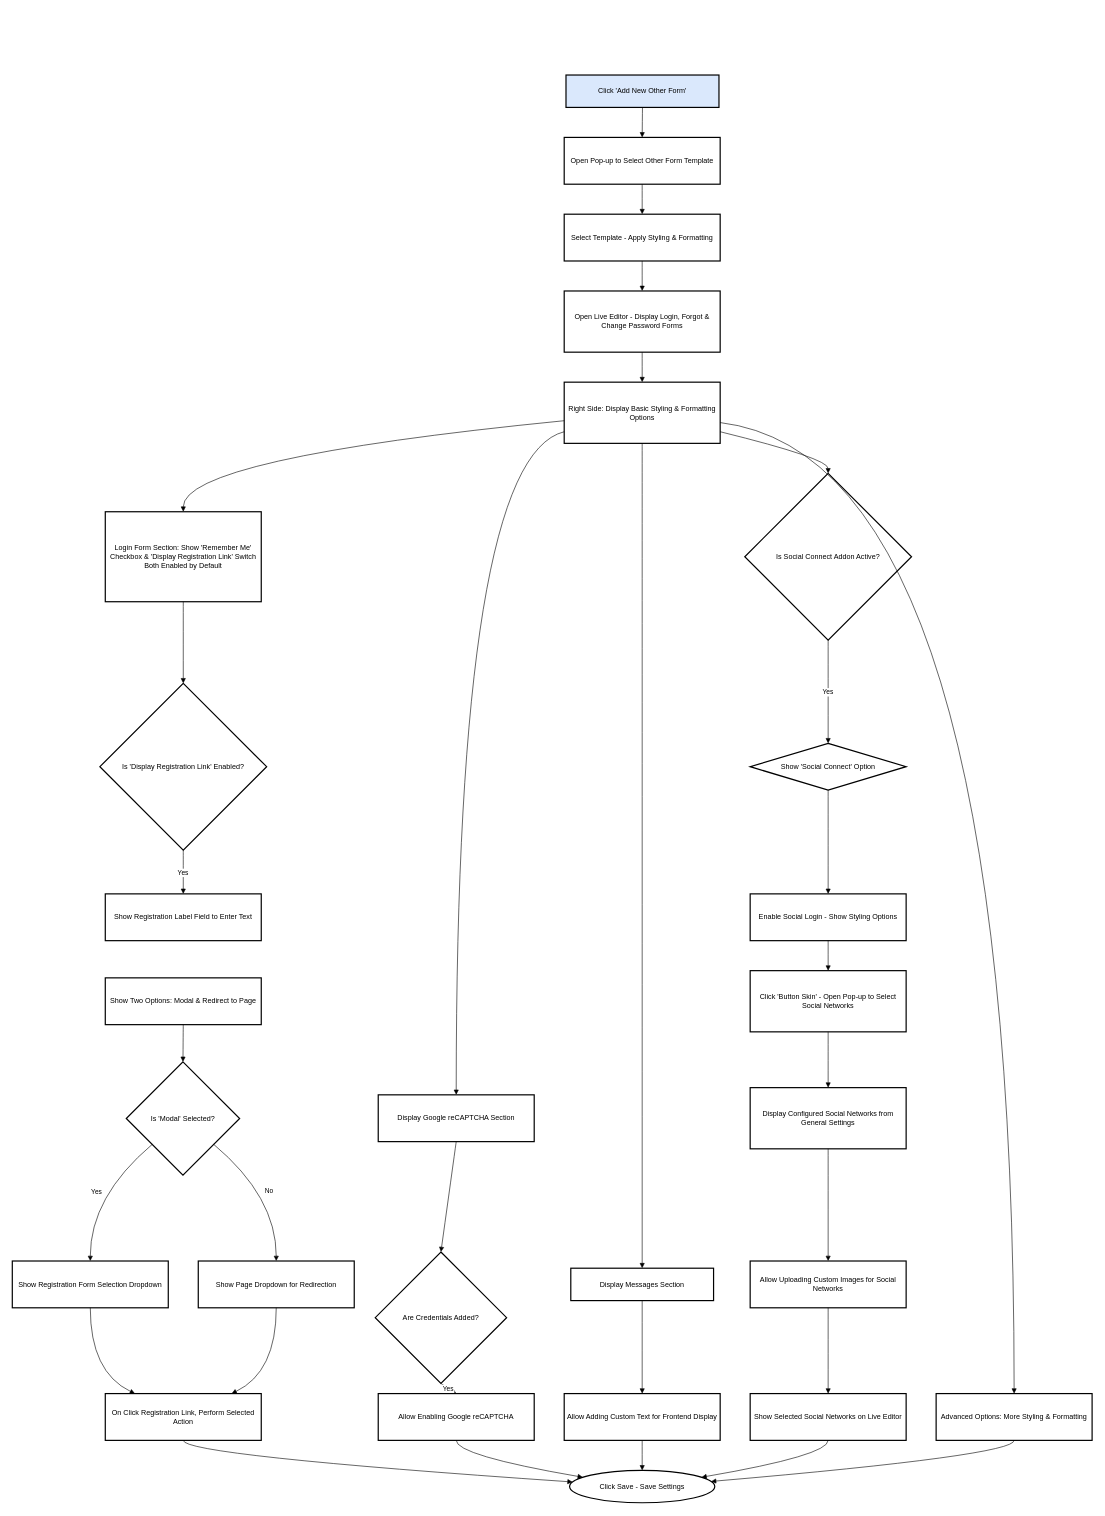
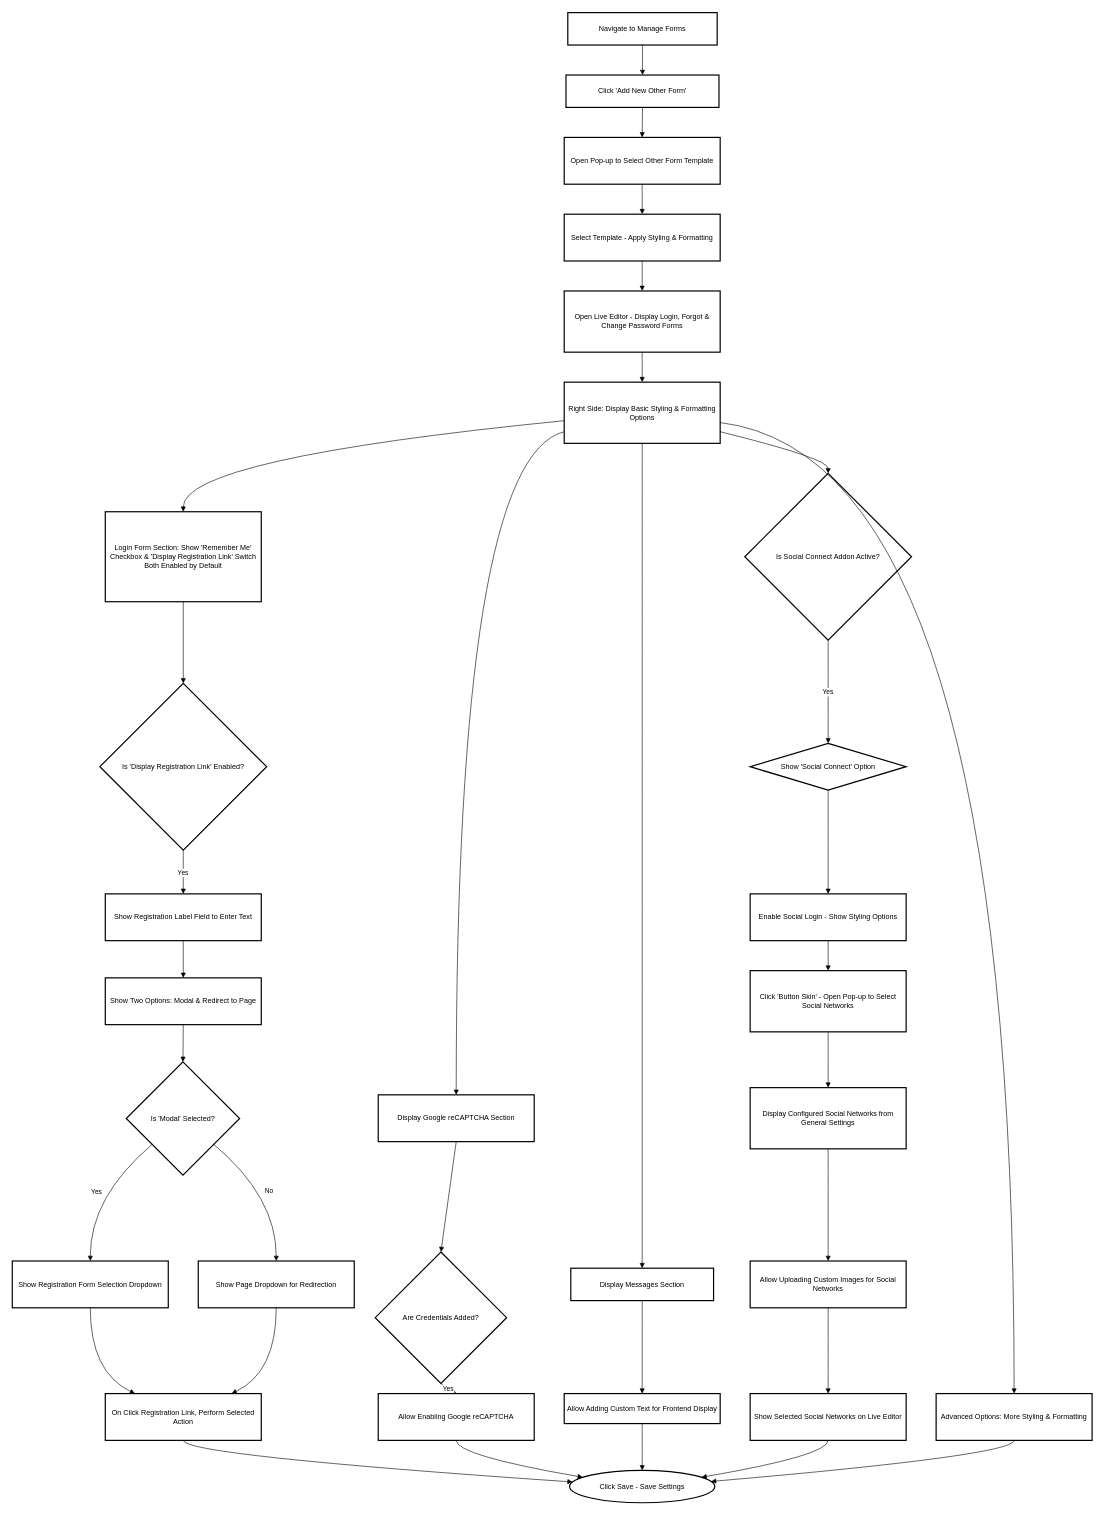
none -> (643, 29)
none -> (643, 57)
(643, 91) -> (643, 91)
none -> (183, 971)
(642, 1417) -> (642, 1409)
